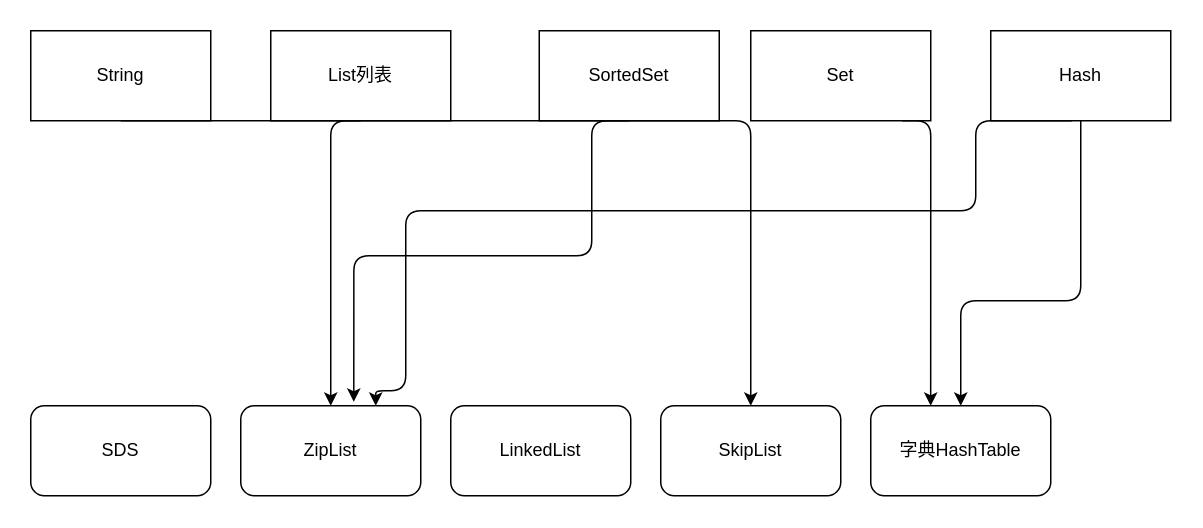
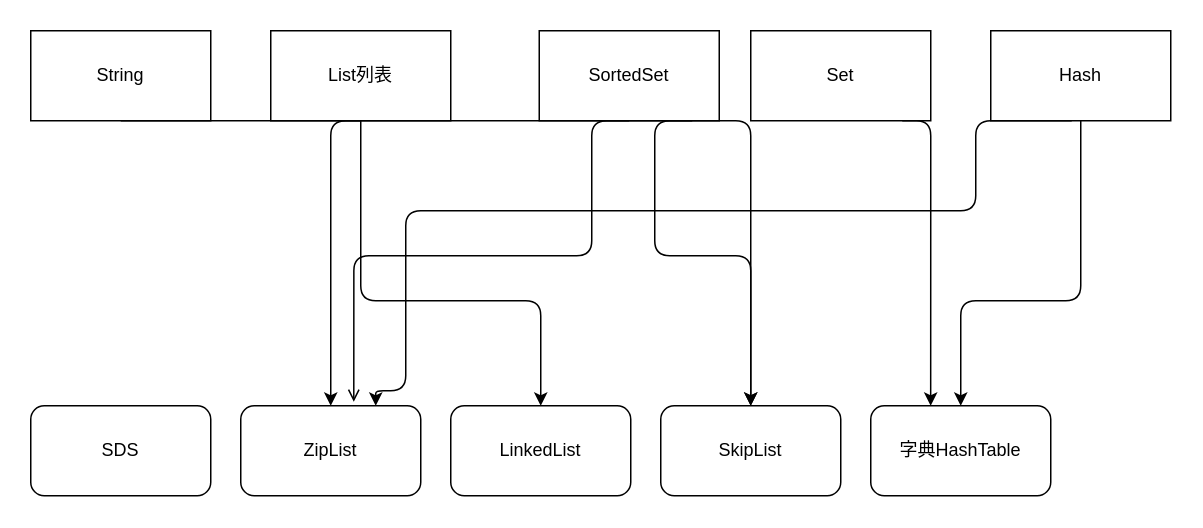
none -> (655, 231)
none -> (409, 301)
(354, 390) -> (354, 392)
